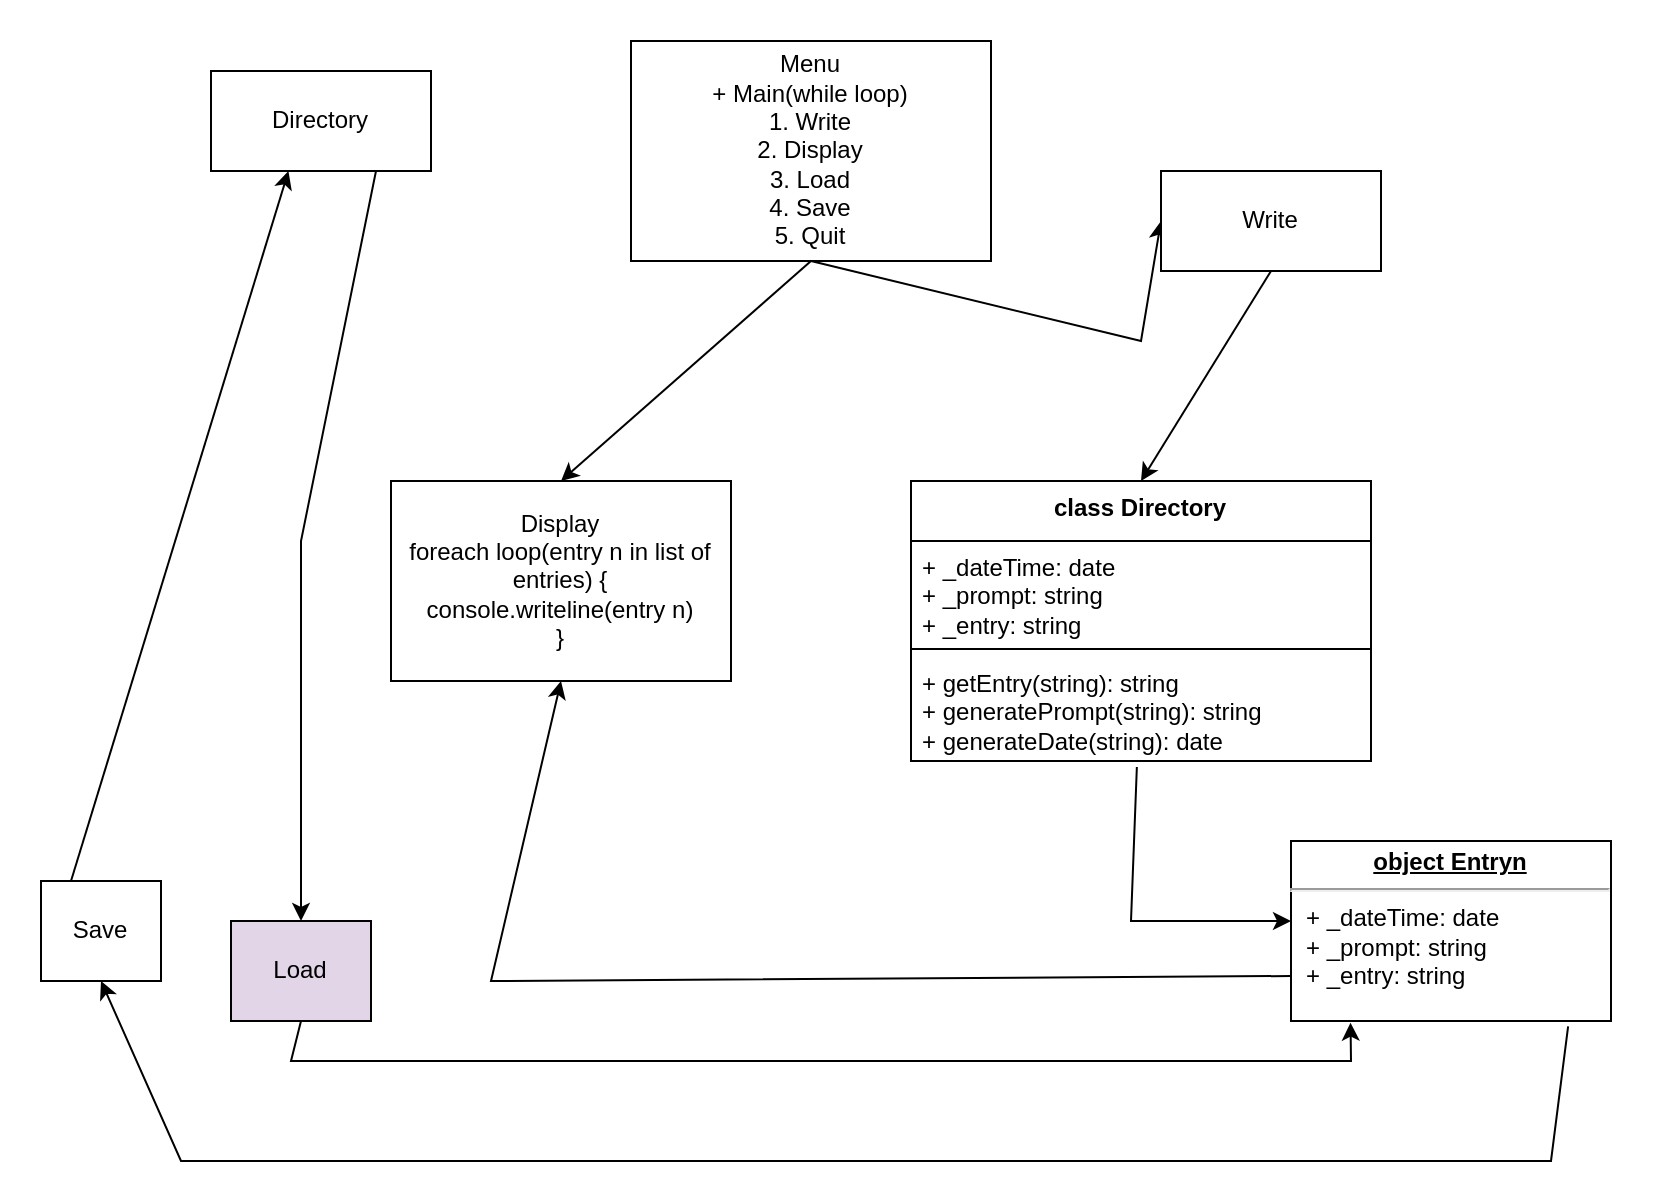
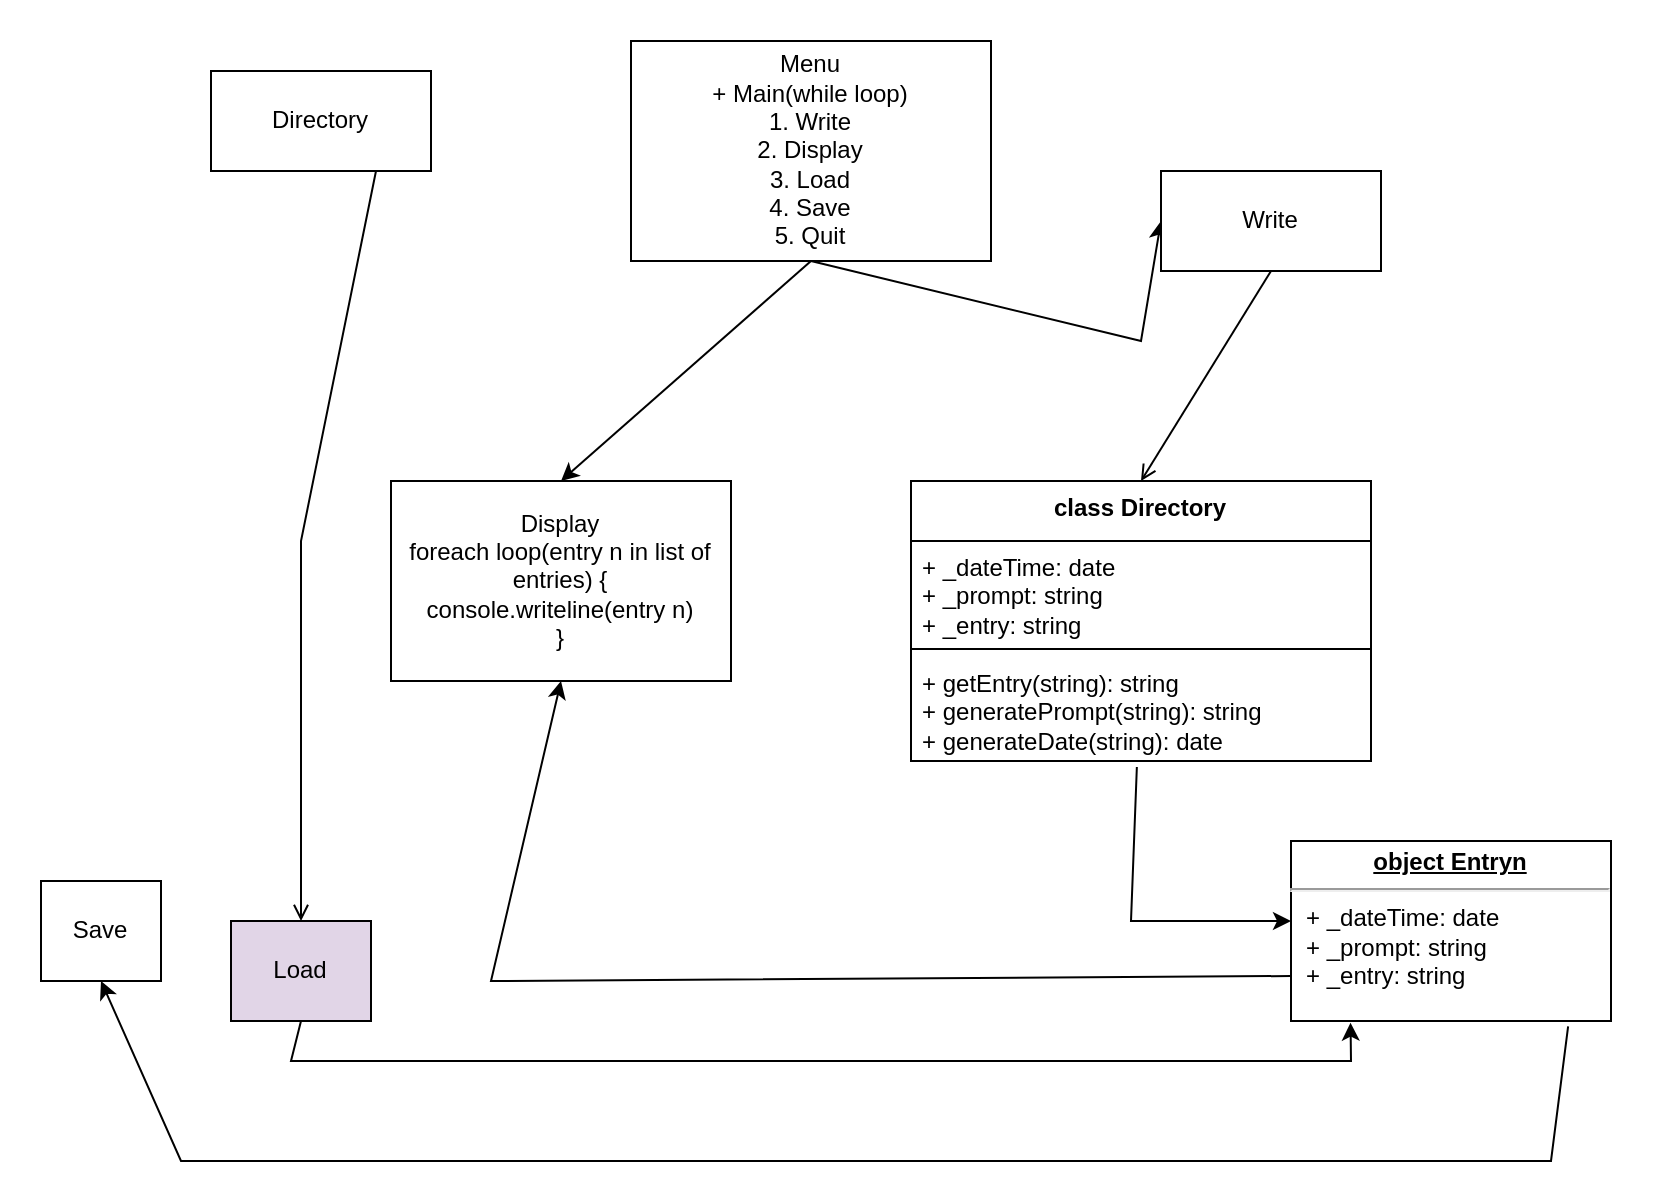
(1149, 468) -> (1147, 472)
(178, 533) -> none
(301, 906) -> (301, 909)
